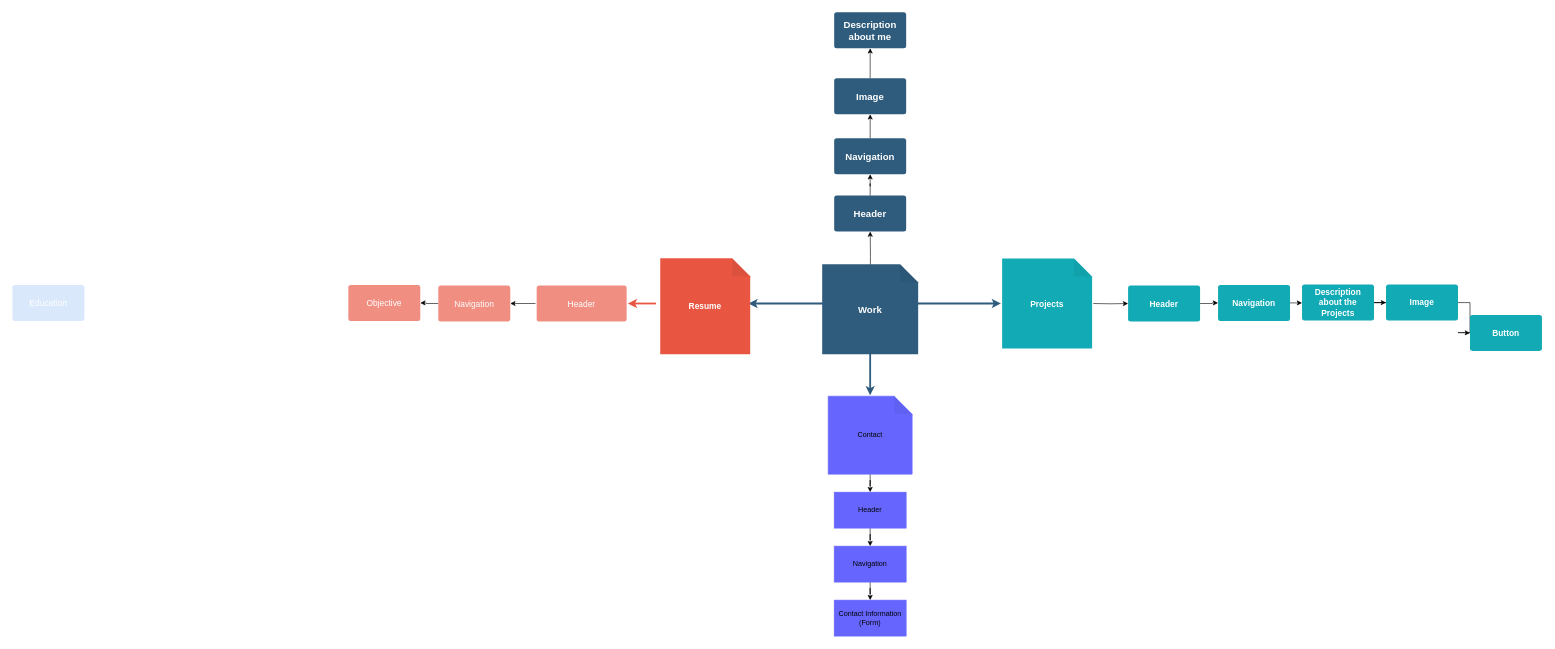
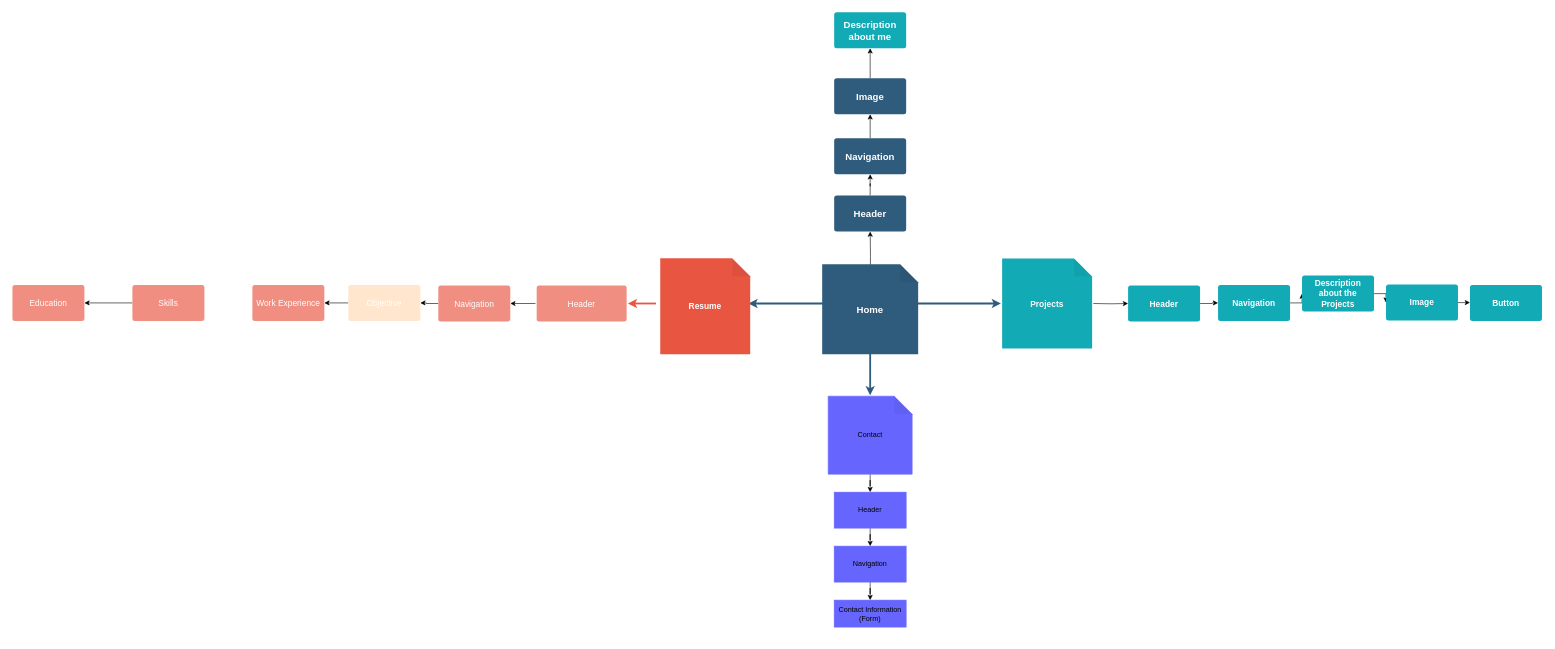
(870, 30) -> (870, 30)
(48, 303) -> (48, 303)
none -> (89, 303)
none -> (168, 303)
none -> (288, 303)
none -> (329, 303)
(384, 303) -> (384, 303)
(1338, 303) -> (1338, 294)
(870, 309) -> (870, 309)
(1506, 333) -> (1506, 303)
(870, 618) -> (870, 614)
